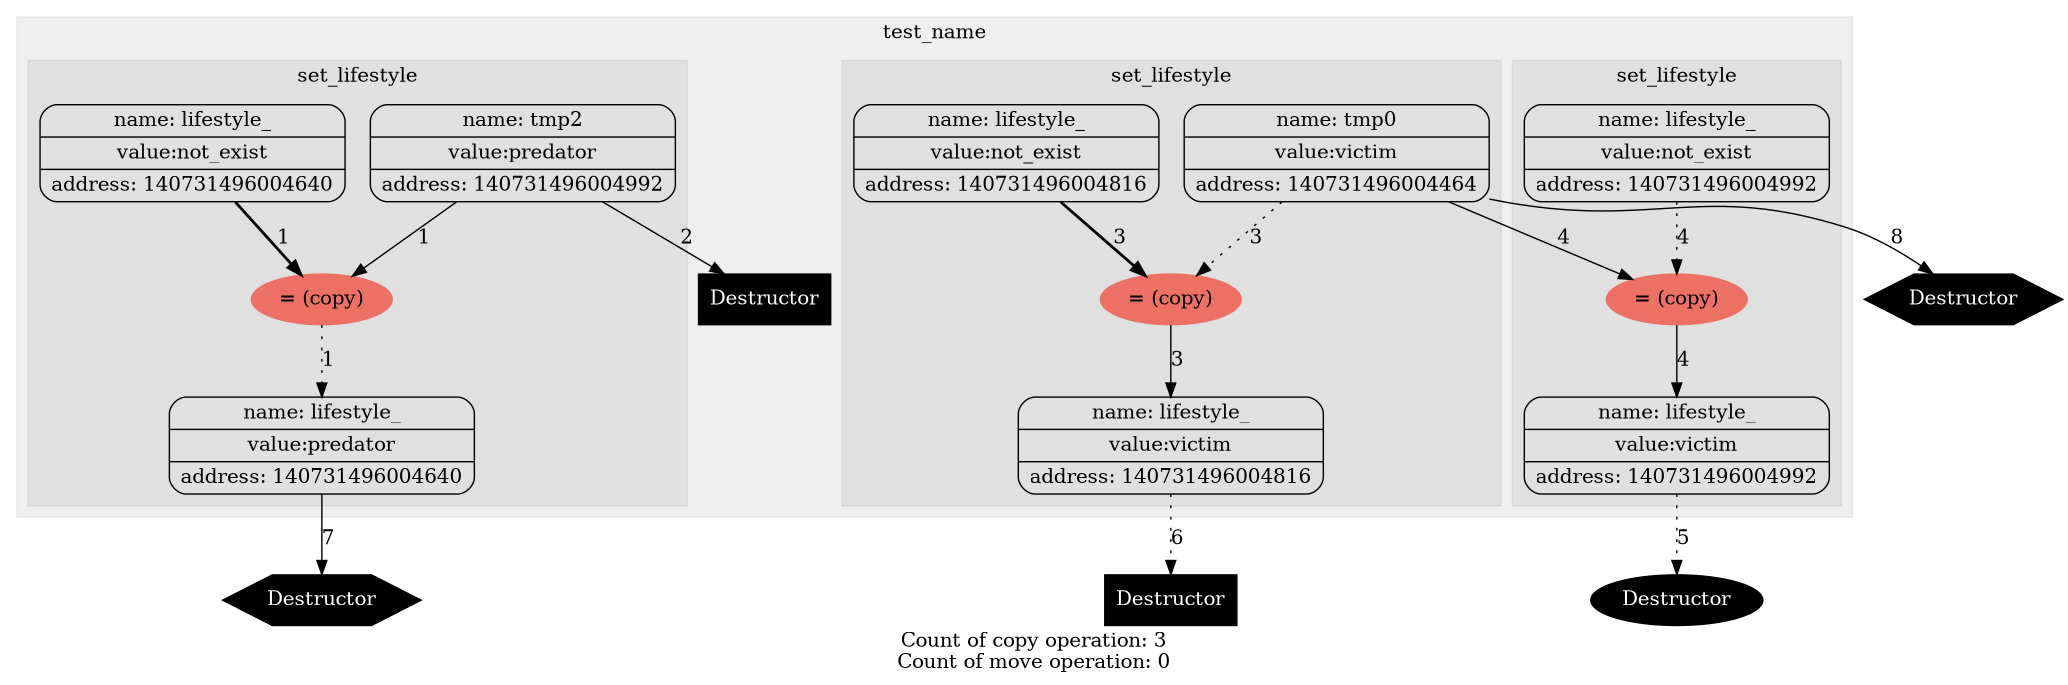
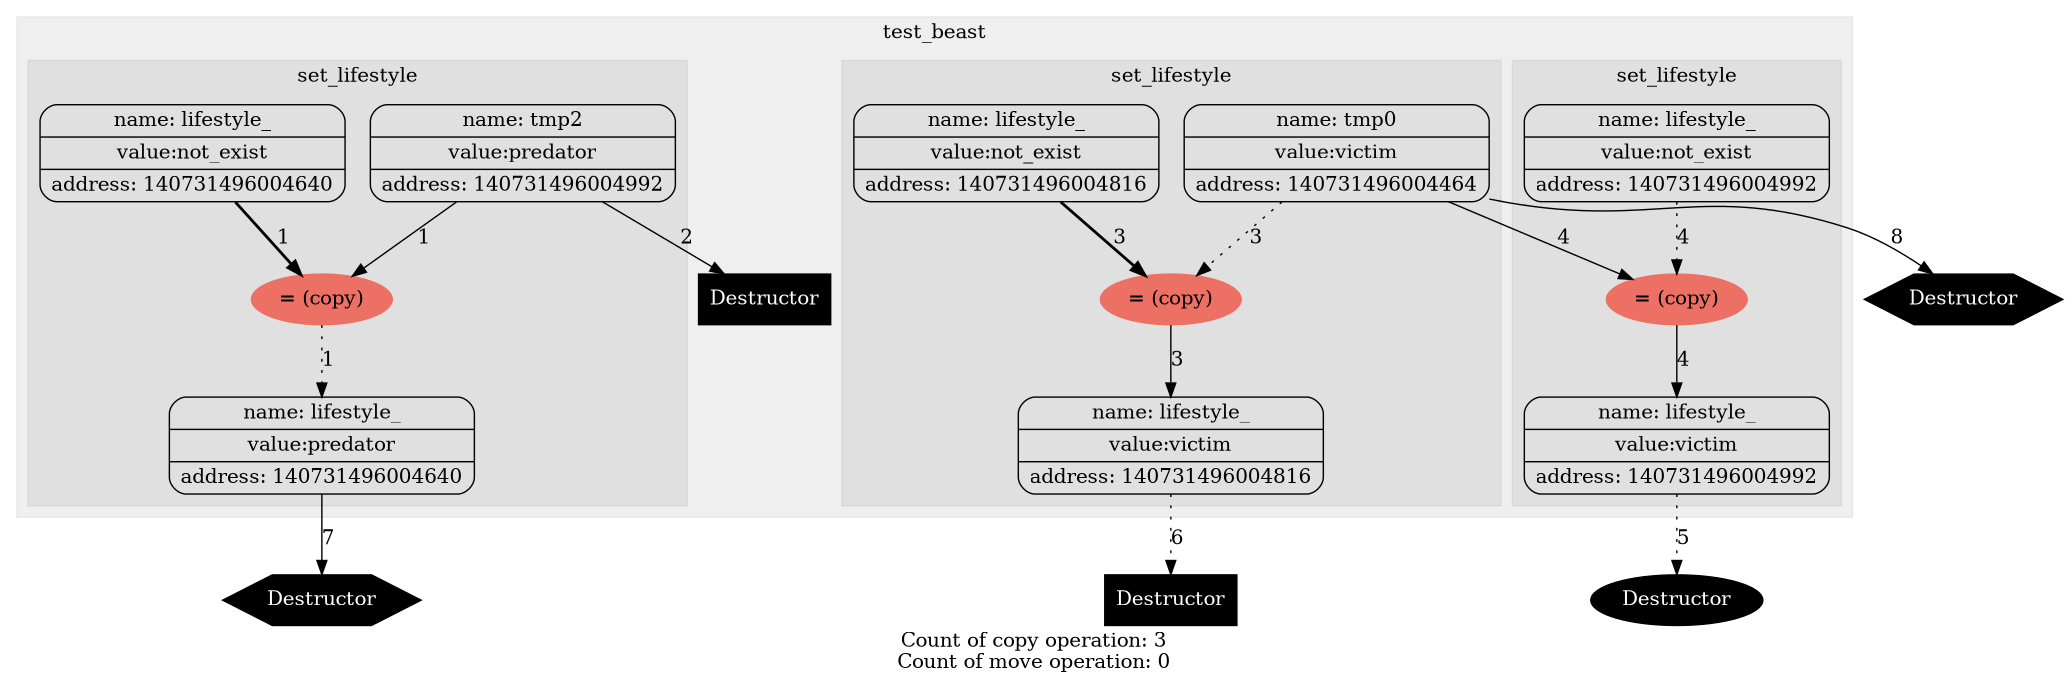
(935, 33) -> (935, 33)
